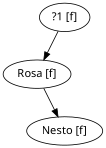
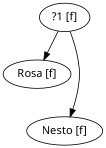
(49, 99) -> (79, 70)
